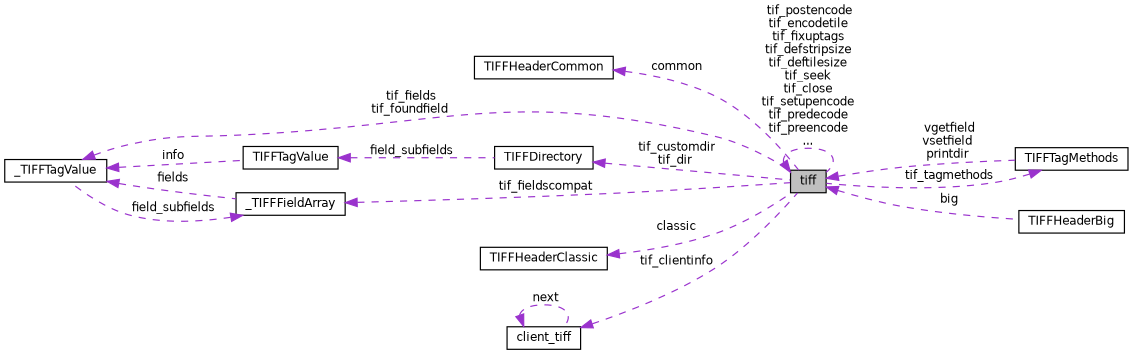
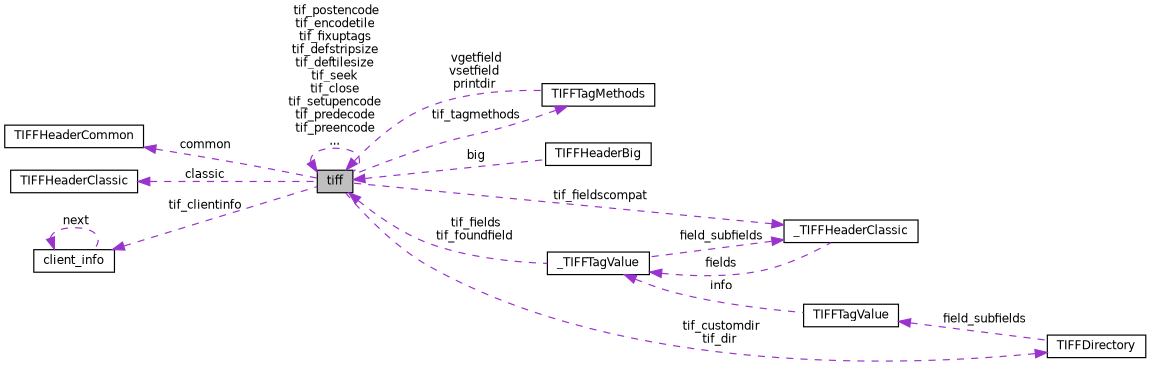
(446, 117) -> (447, 249)
(291, 204) -> (851, 231)
(544, 338) -> (74, 261)
